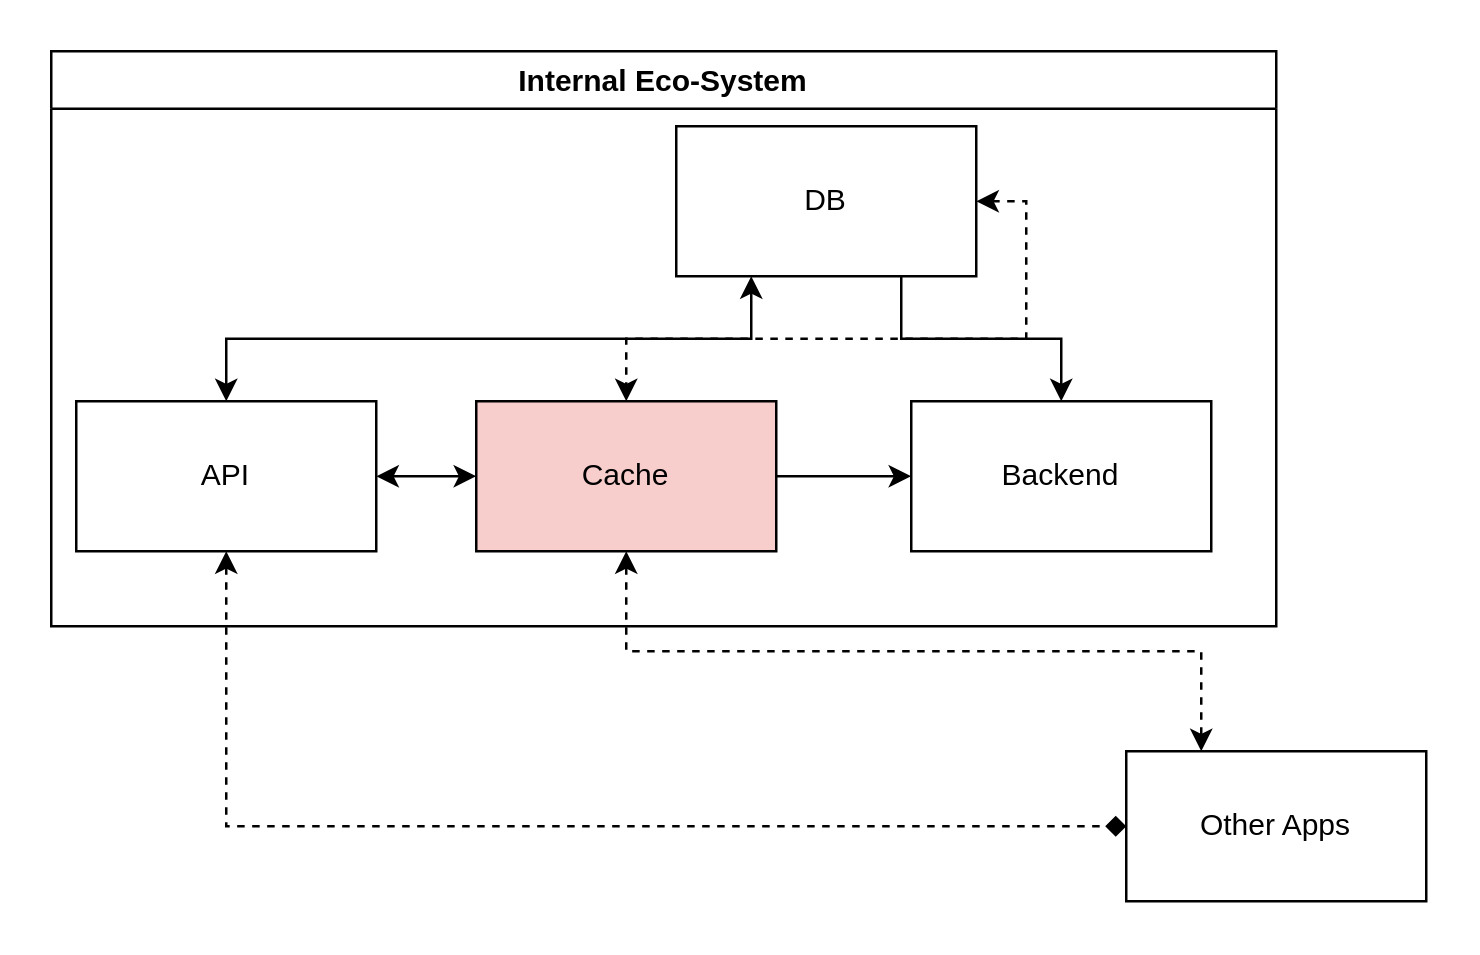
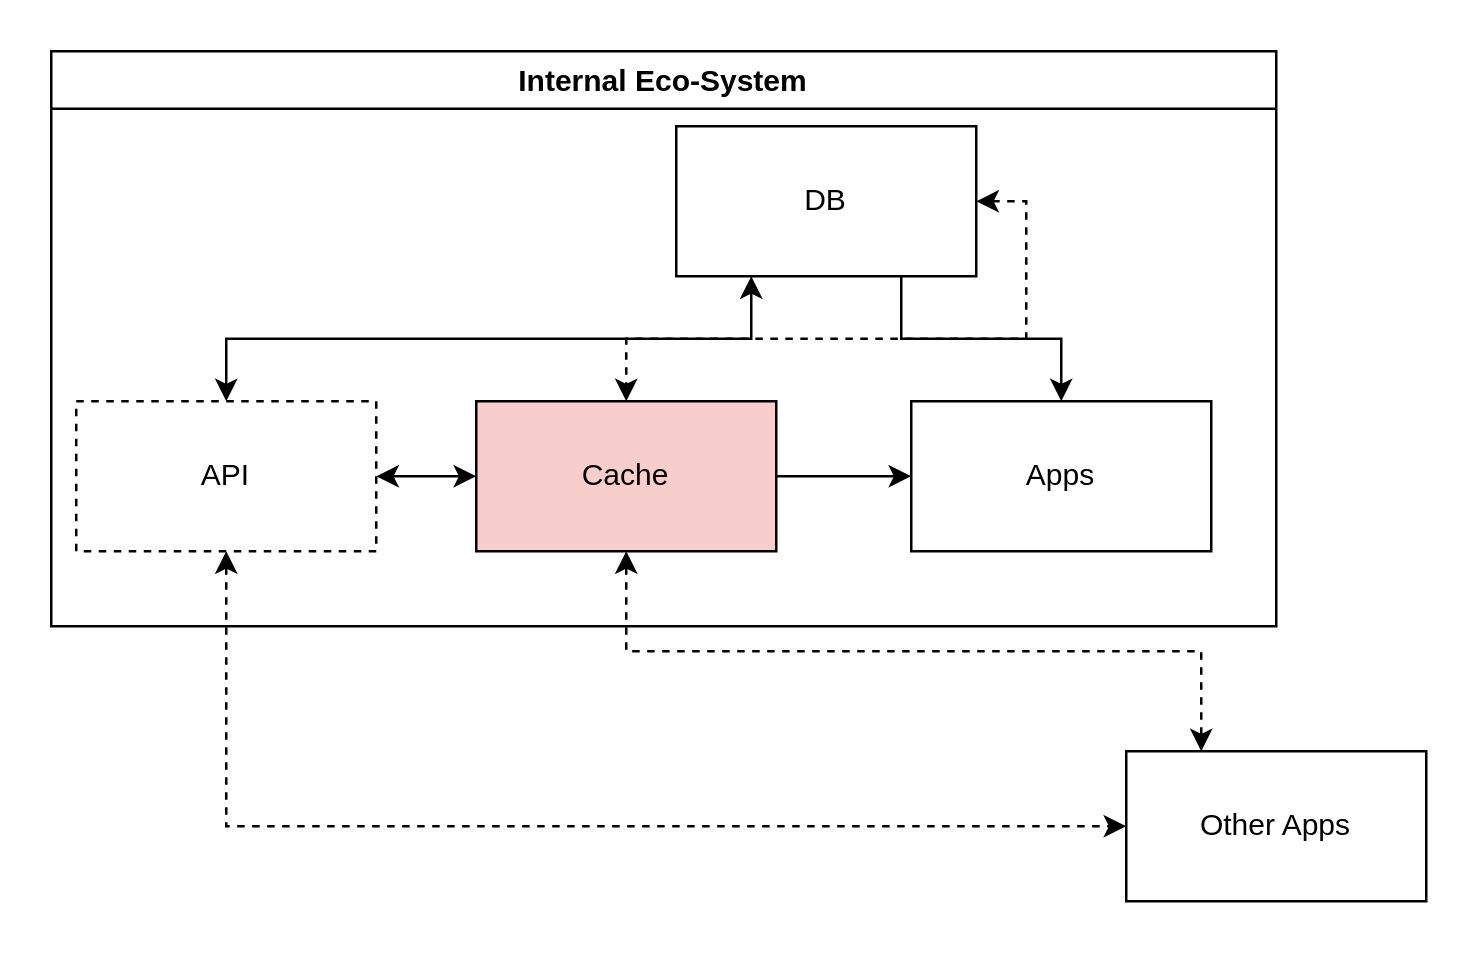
(226, 476) -> (226, 476)
(1061, 476) -> (1061, 476)
(1105, 826) -> (1106, 826)
